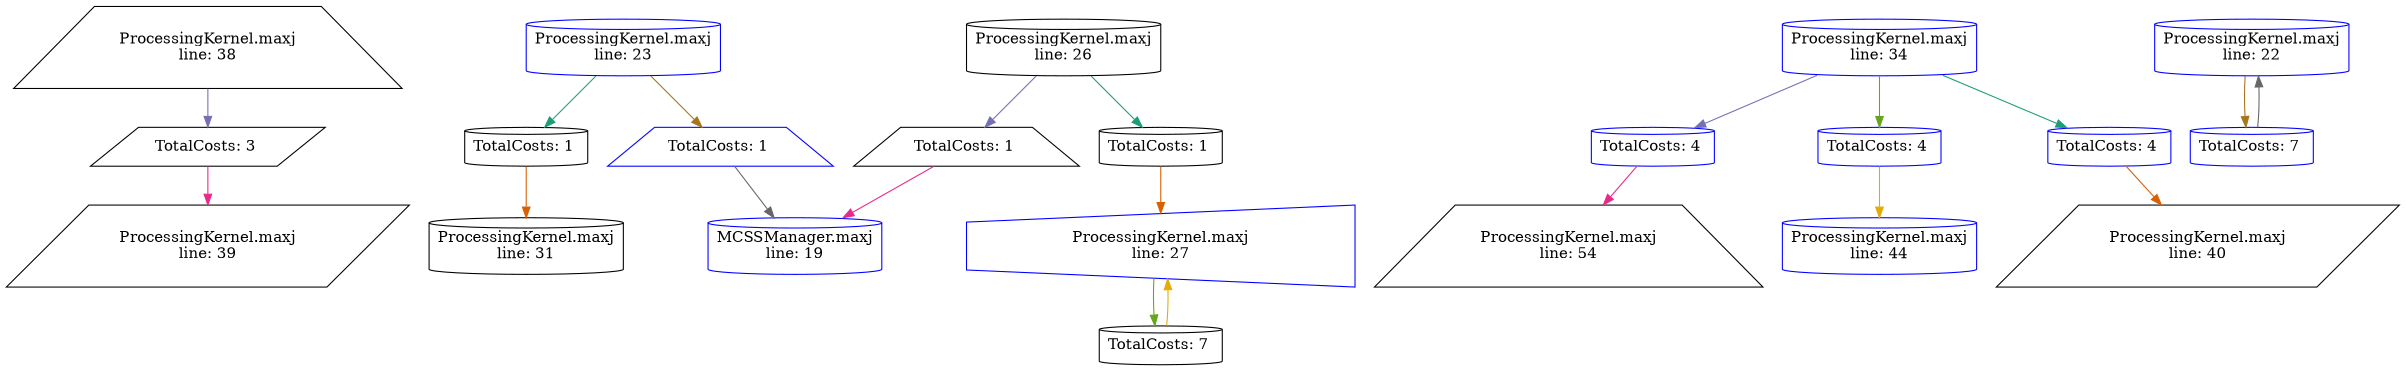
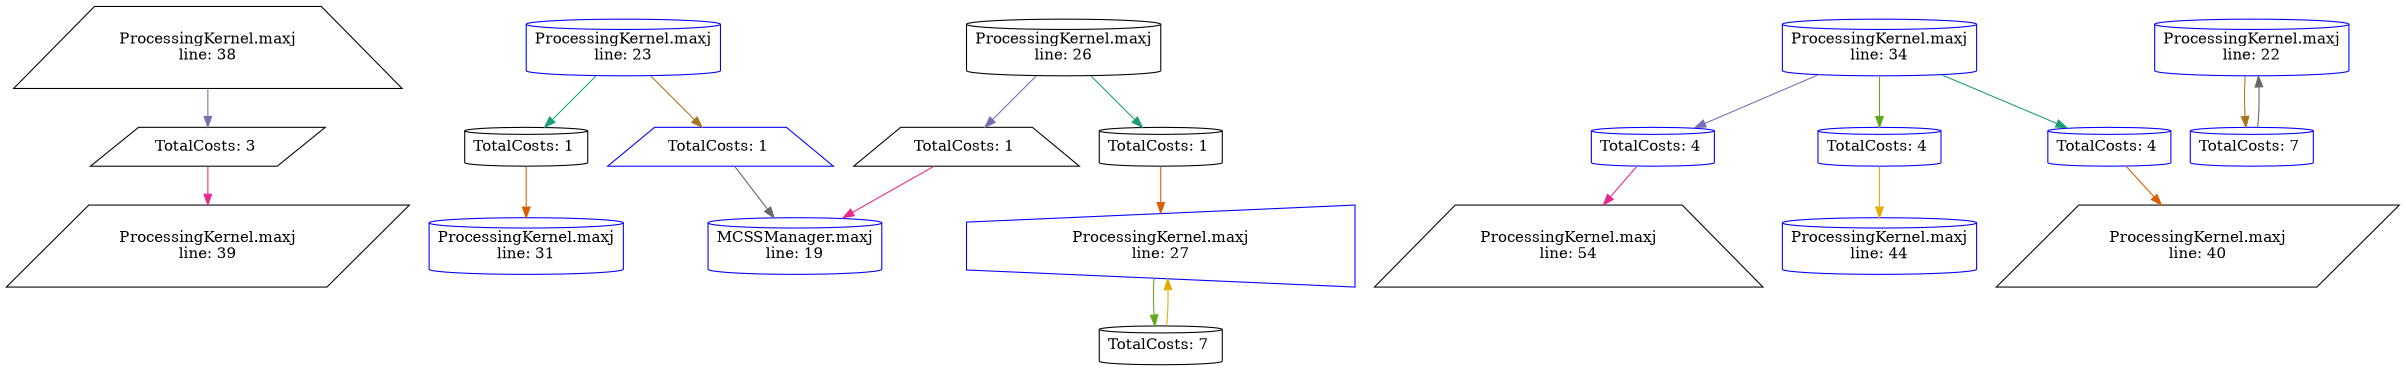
(526, 246) -> (526, 246)
